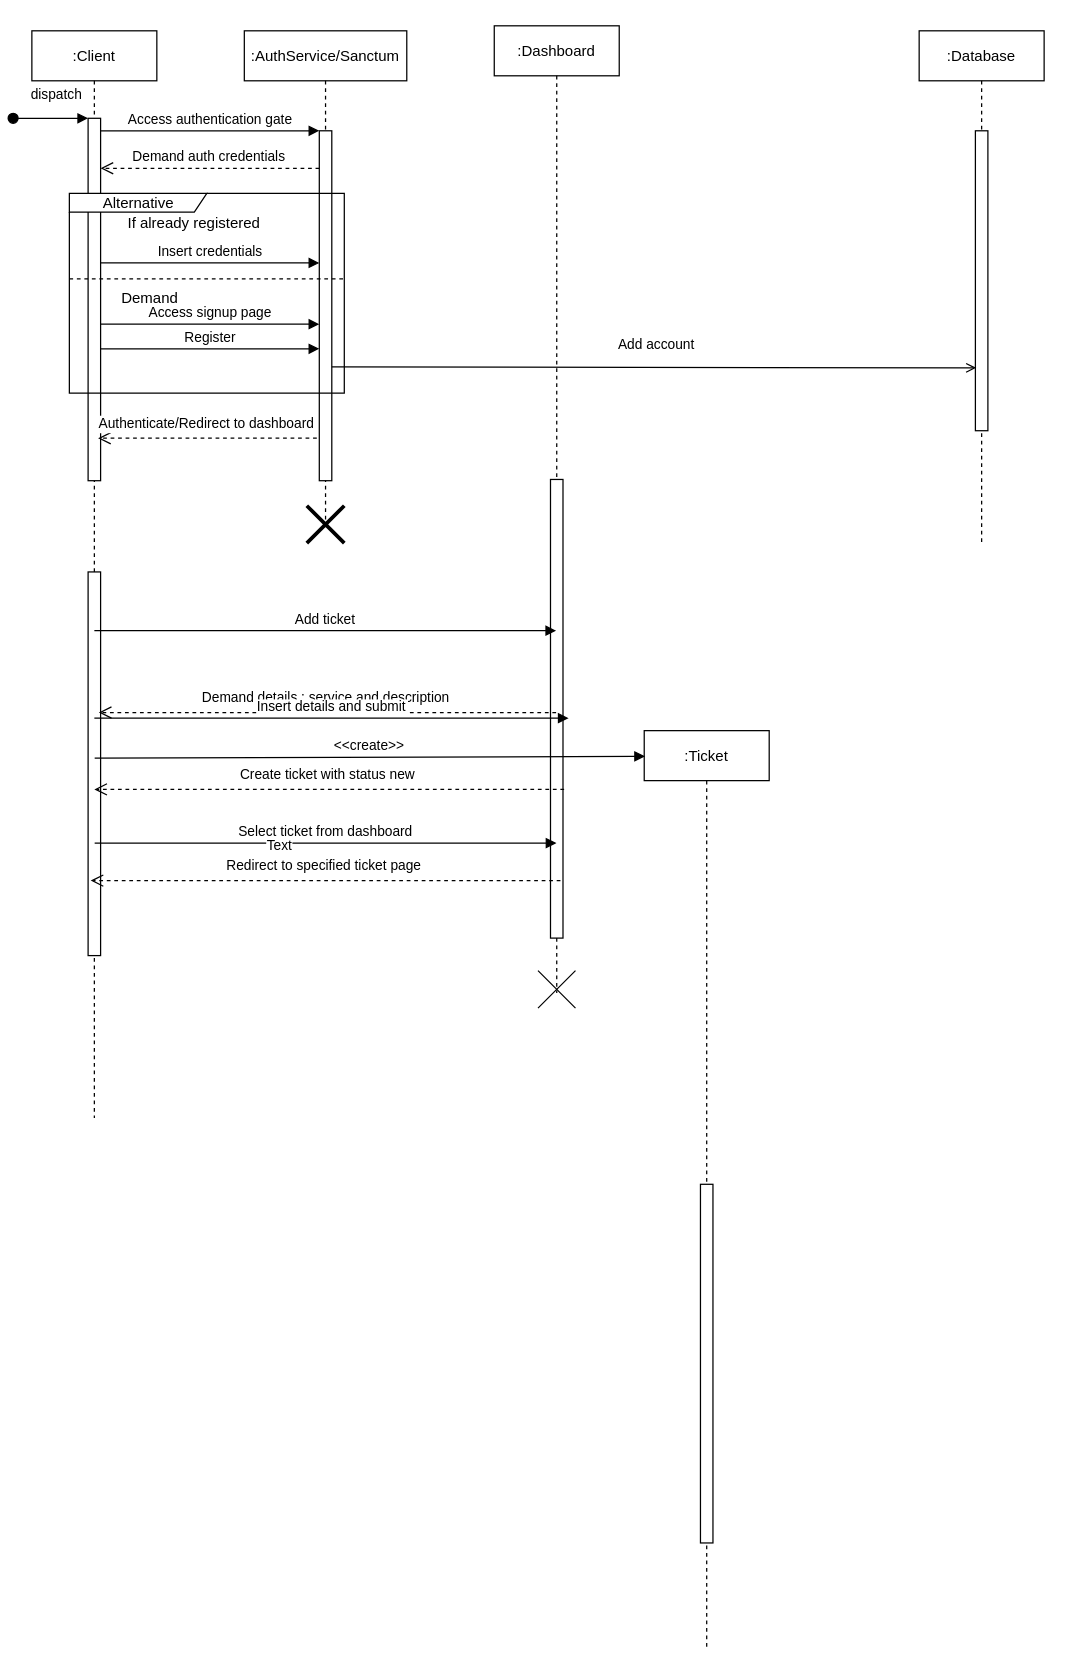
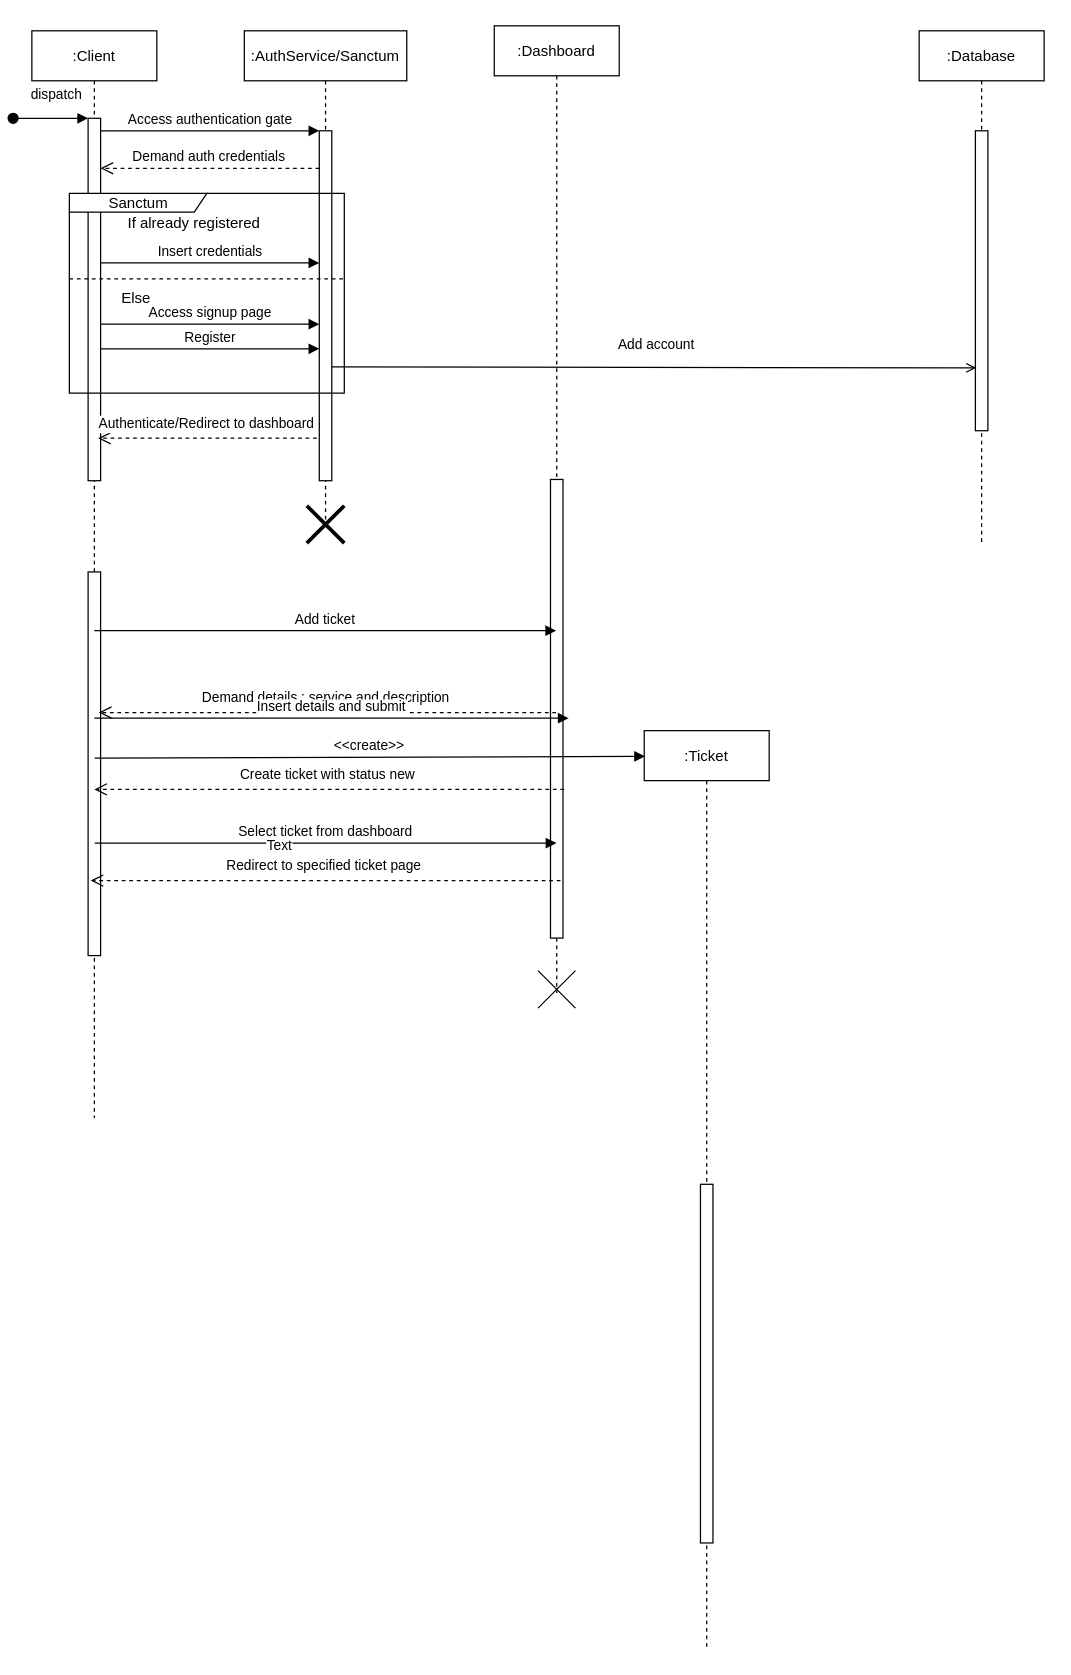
(139, 203) -> (139, 203)
(146, 298) -> (136, 298)
